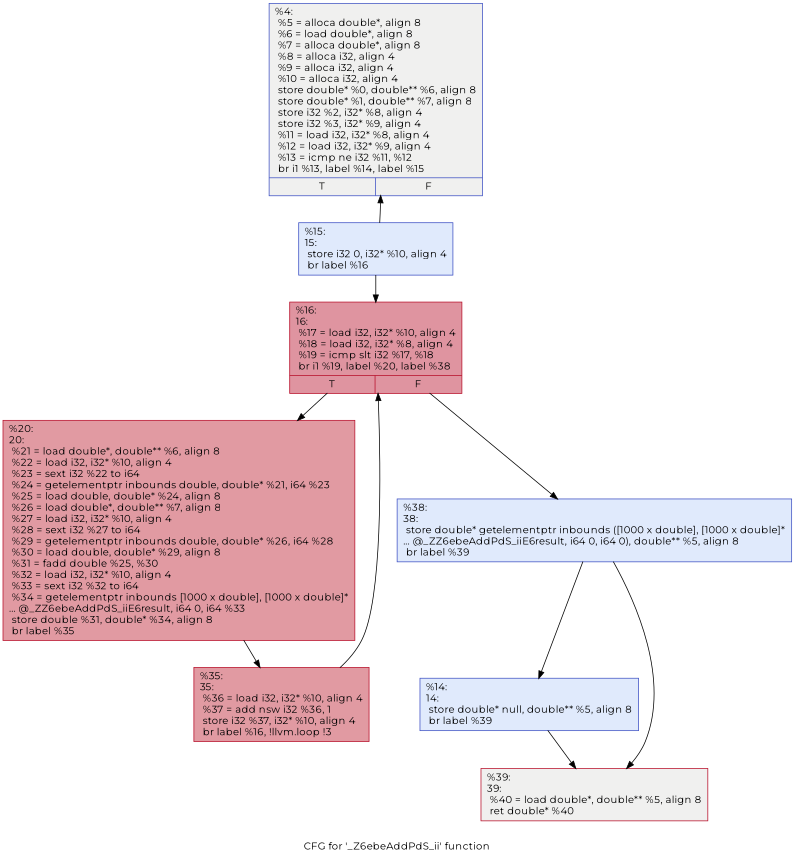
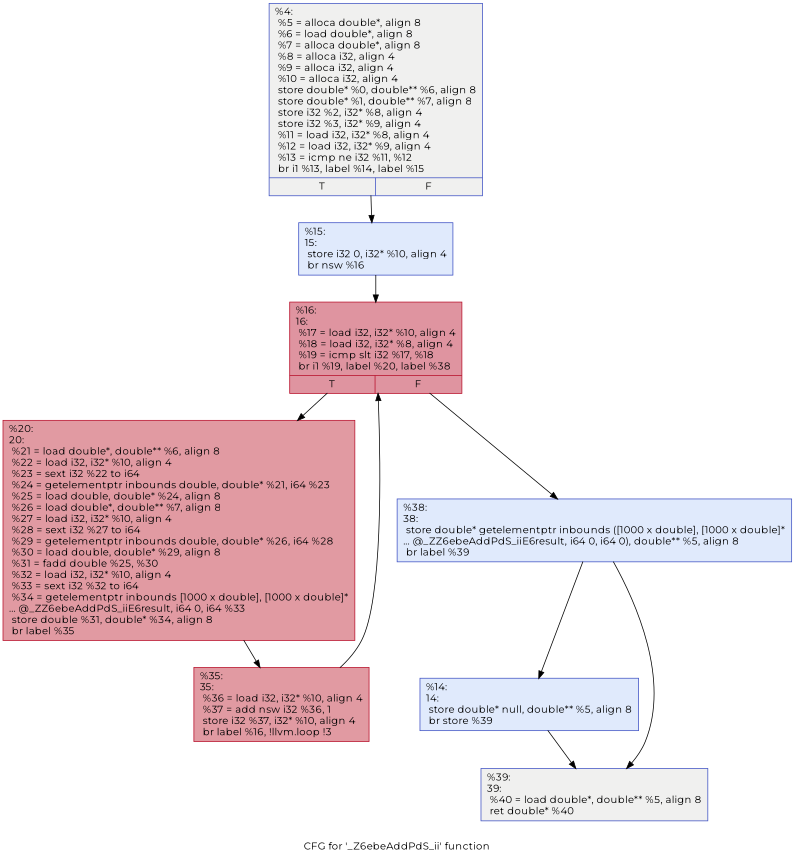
(380, 213) -> (371, 205)
(337, 265) -> (335, 265)
(459, 721) -> (460, 721)
(594, 795) -> (594, 795)
